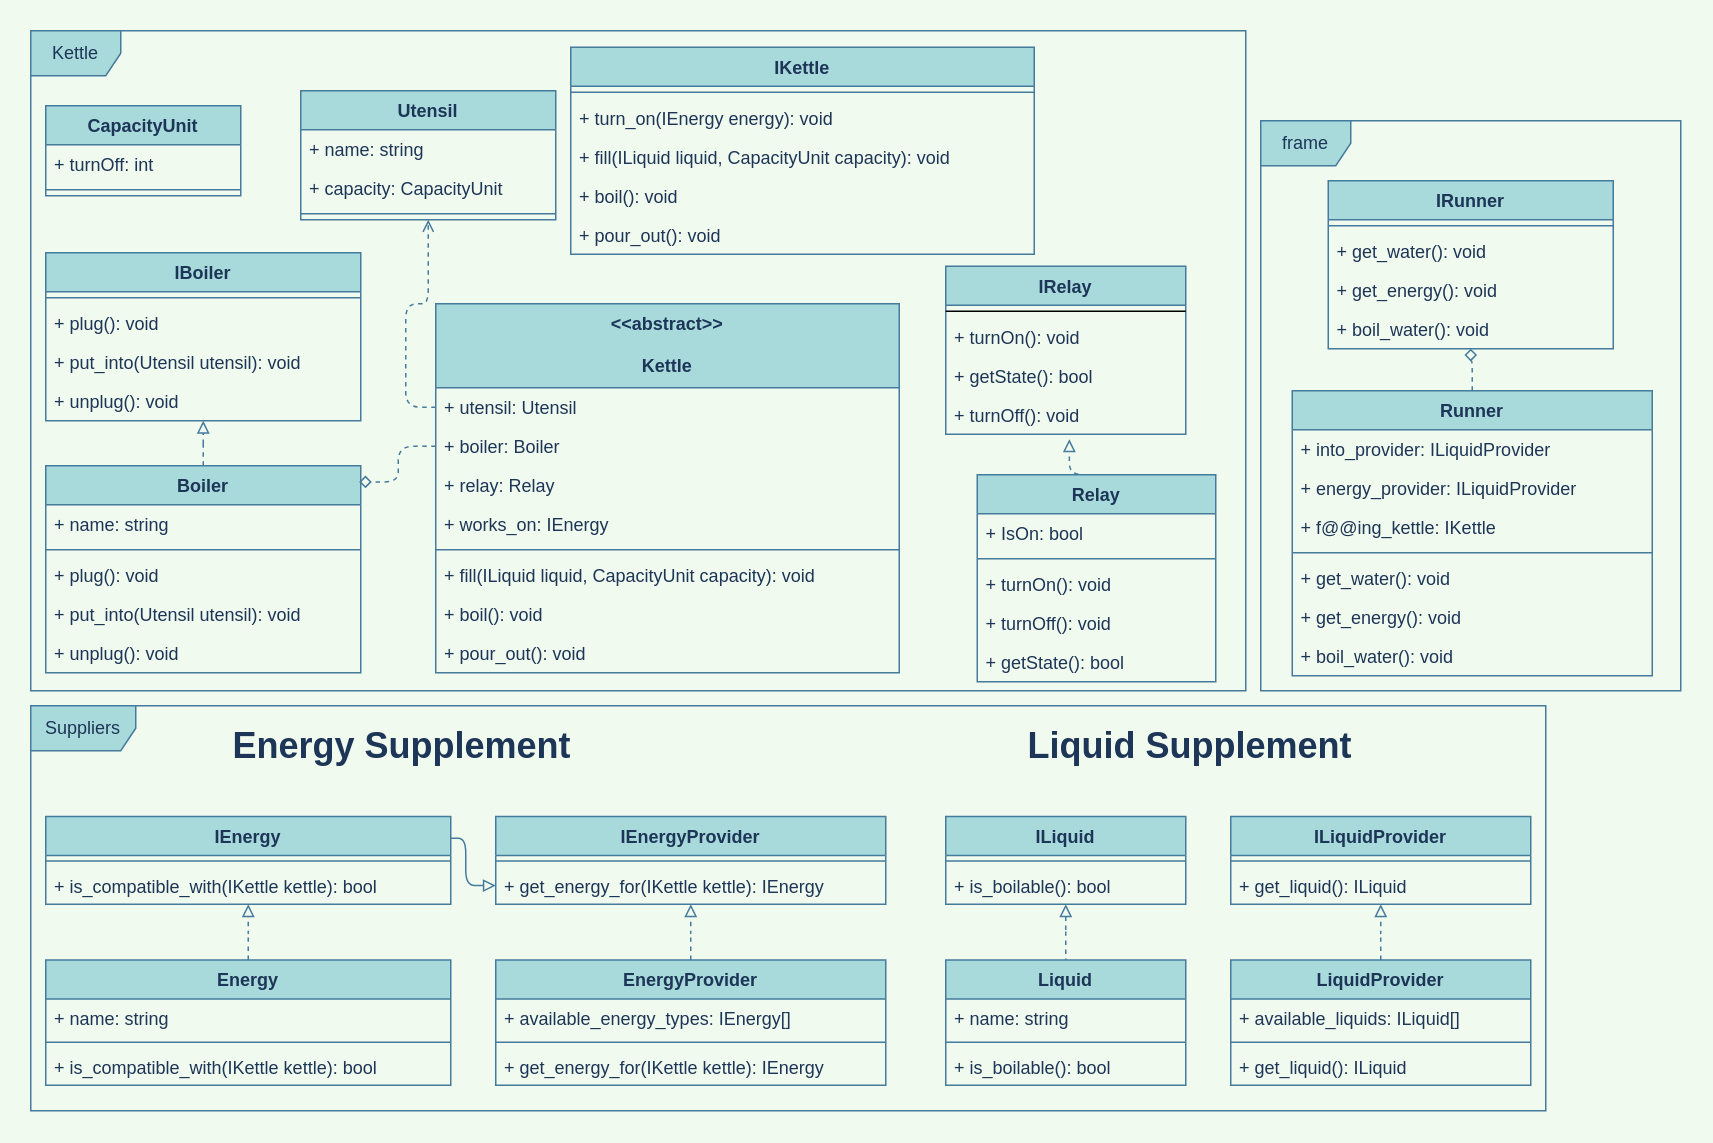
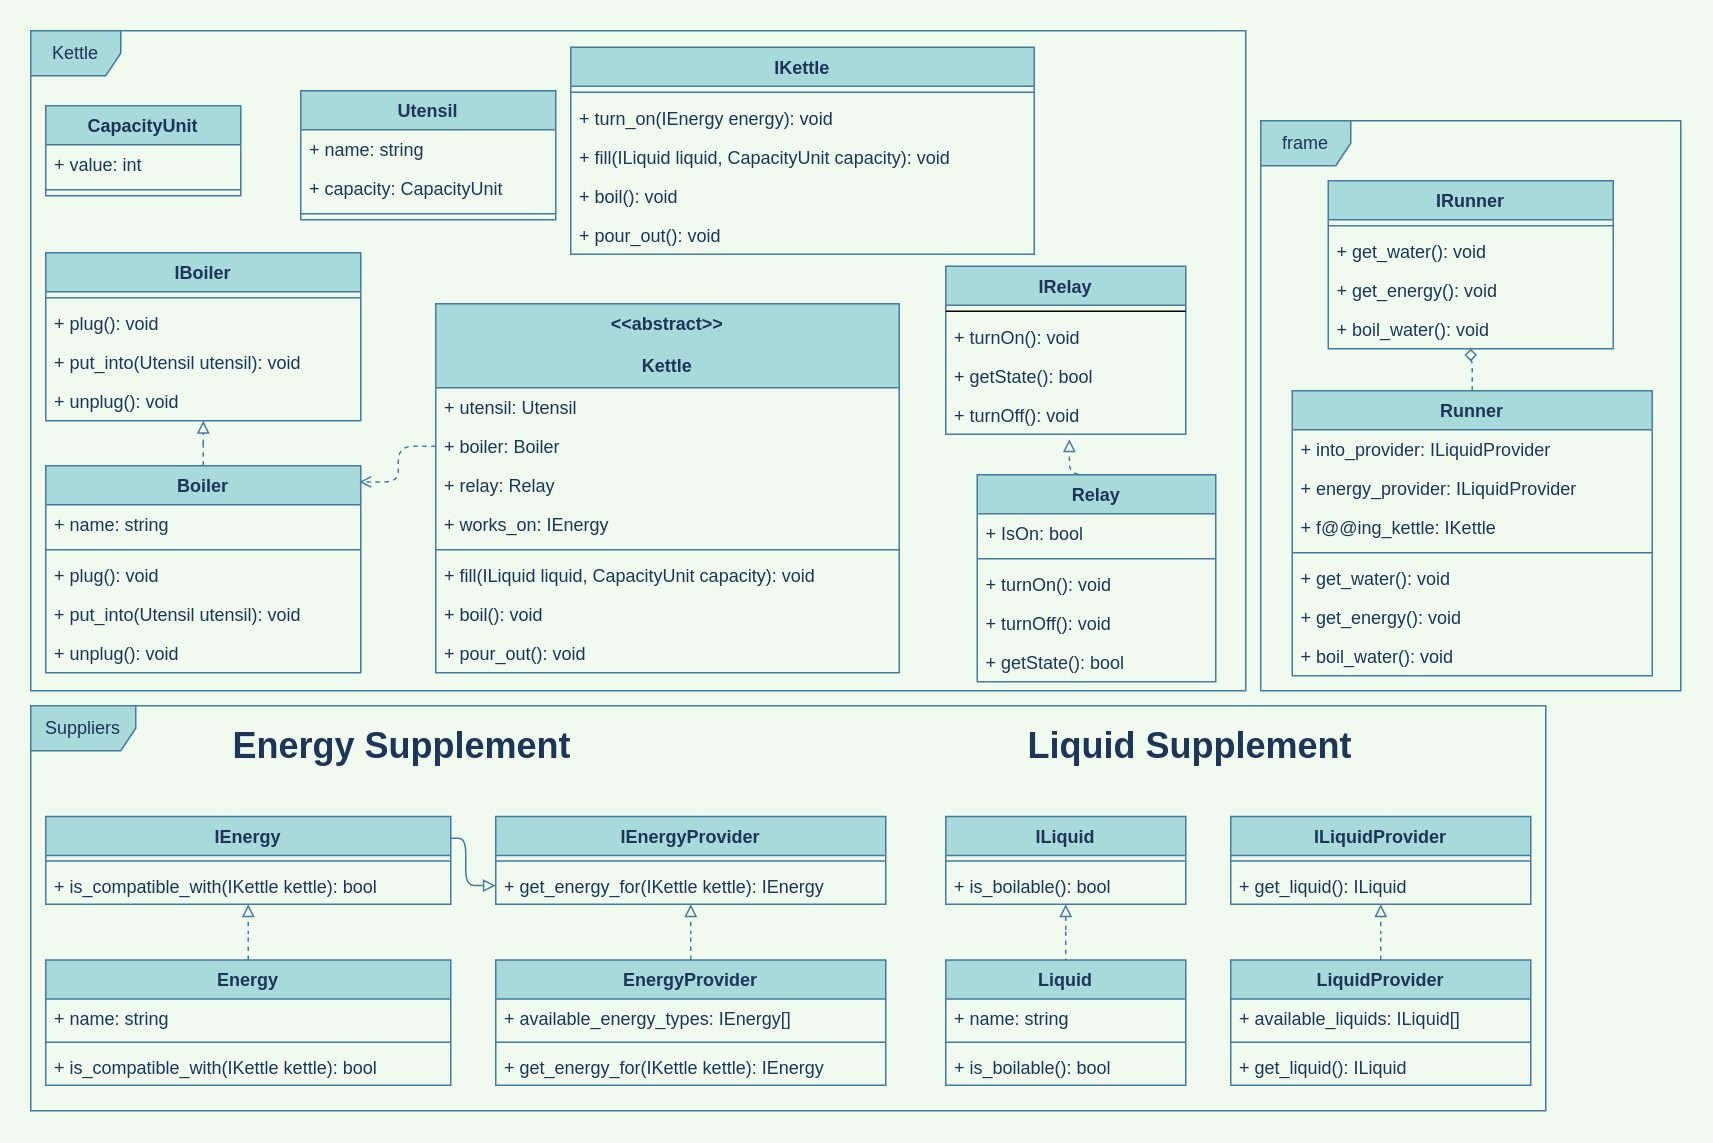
(115, 165) -> (103, 165)
(406, 323) -> none
(371, 482) -> (367, 482)
